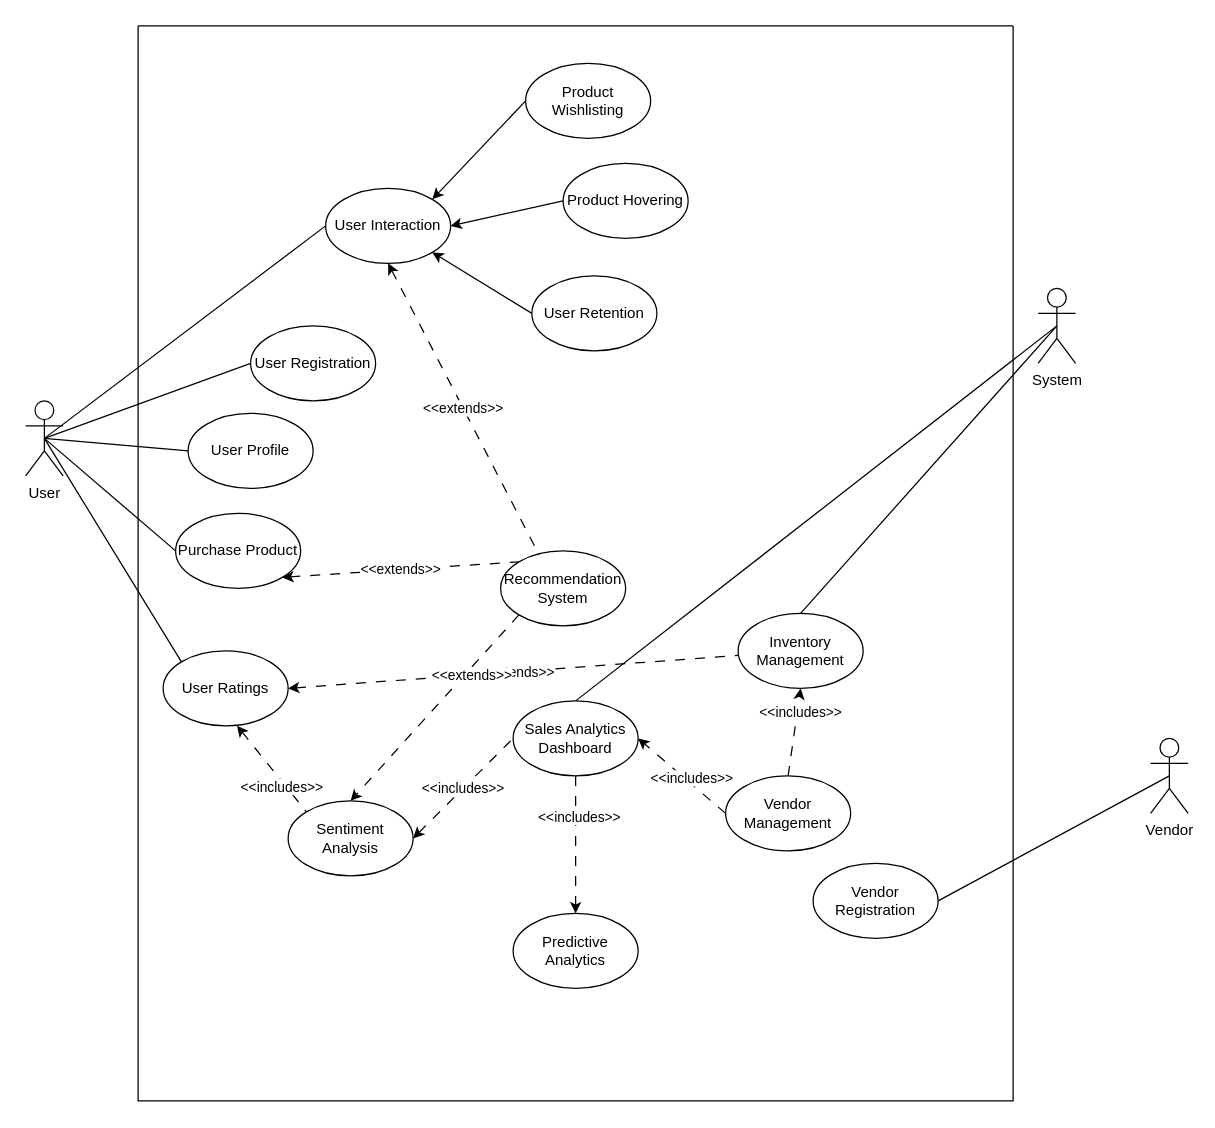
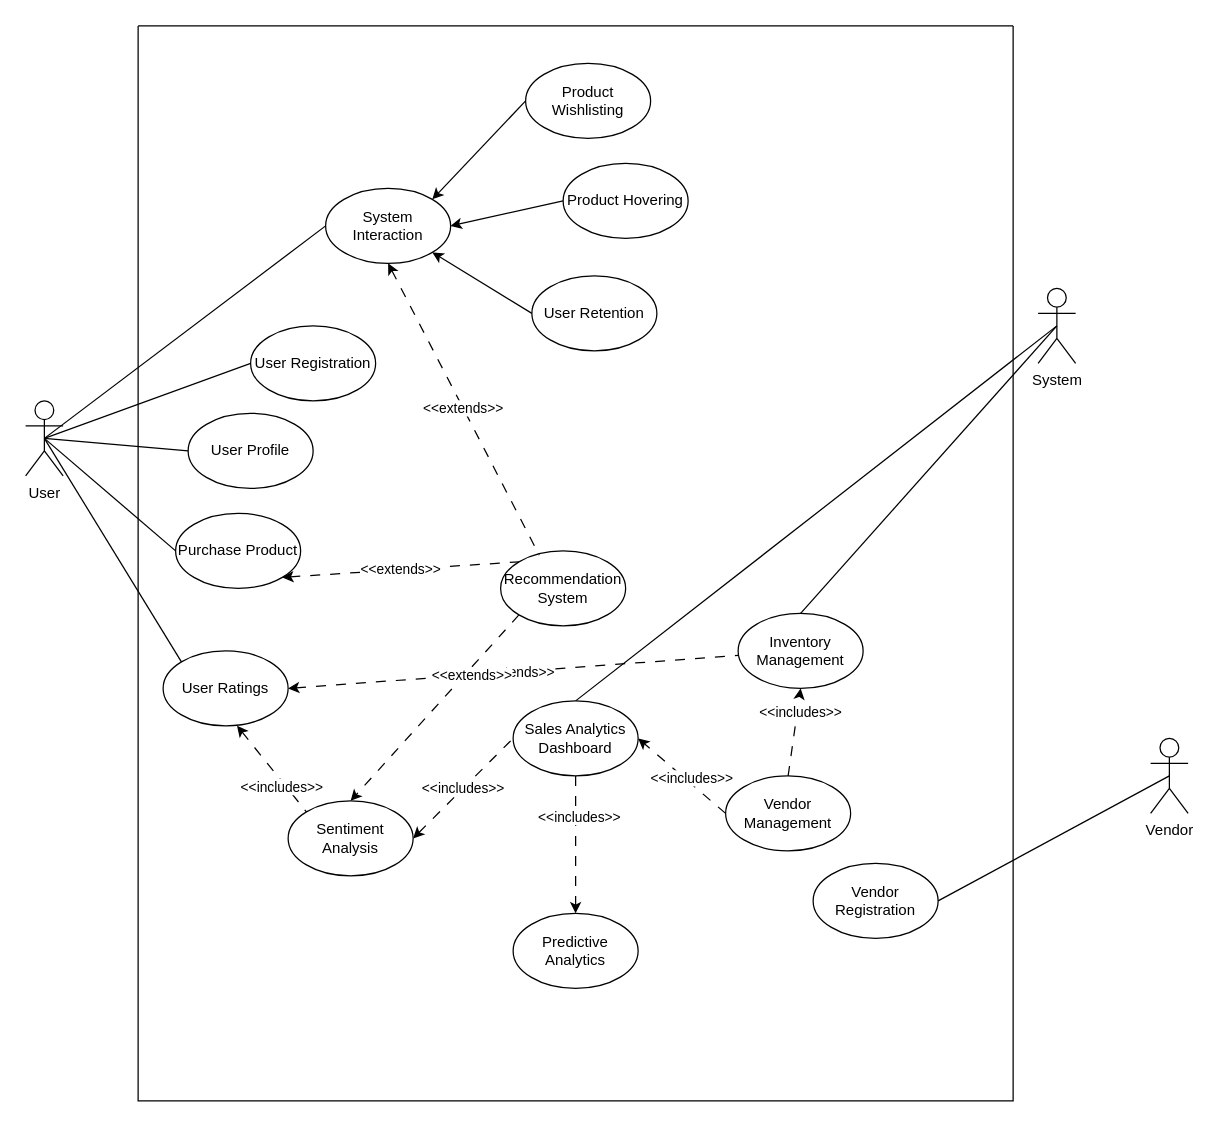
(388, 226) -> (388, 226)
